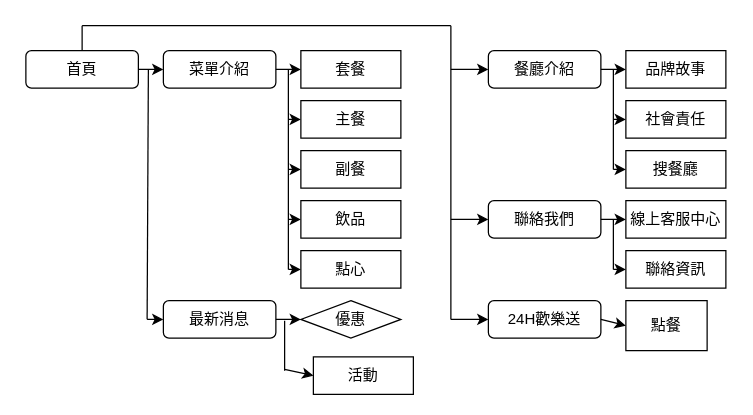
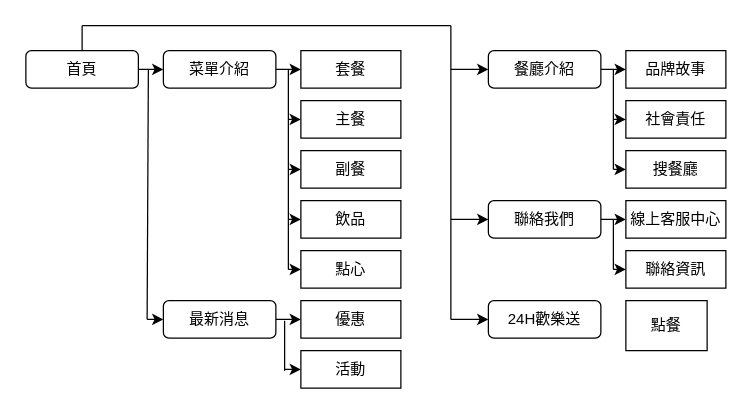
(351, 319) -> (351, 319)
(609, 321) -> none
(363, 376) -> (351, 369)
